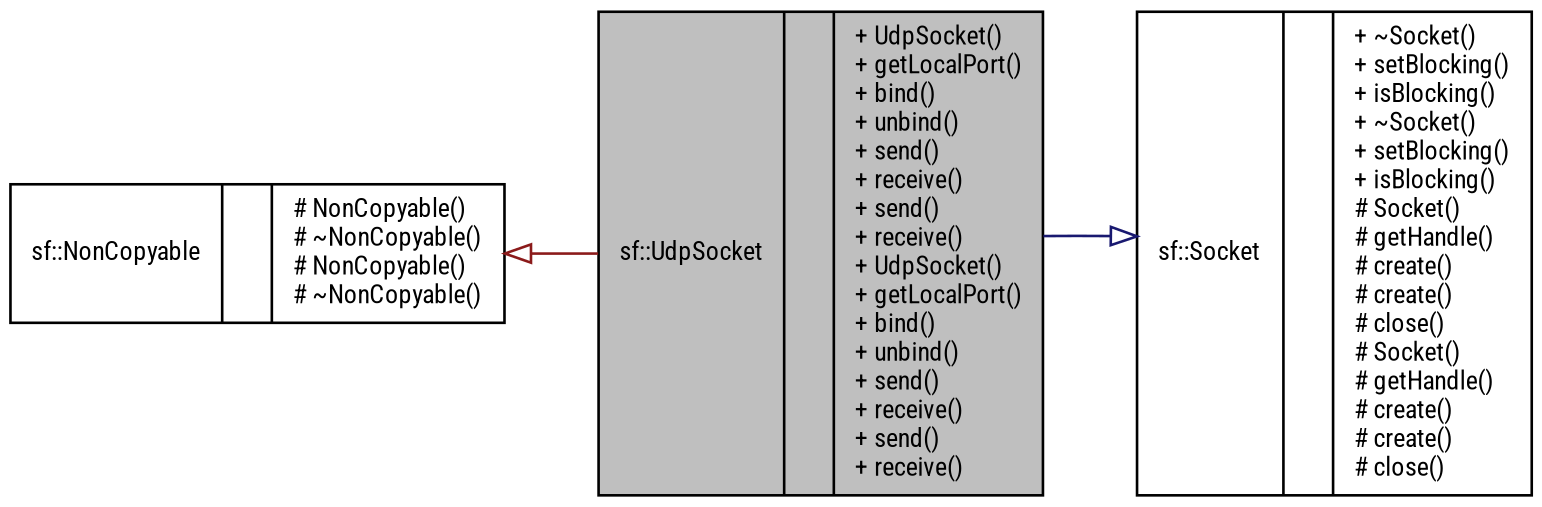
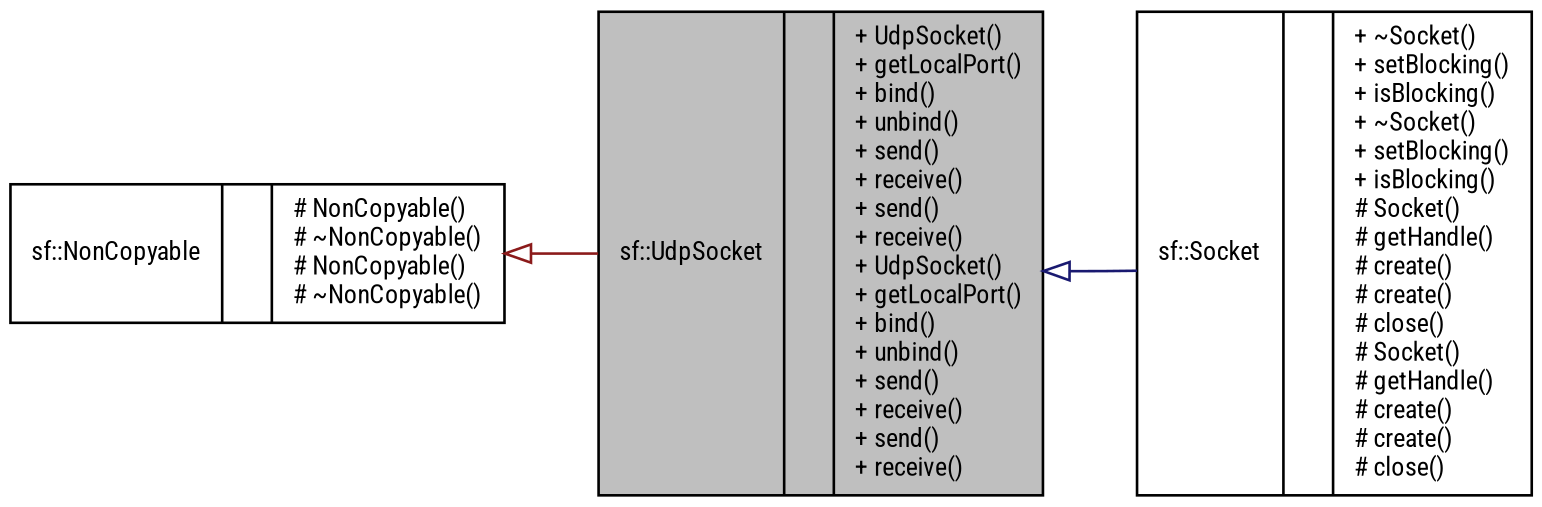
(1077, 236) -> (1103, 271)
